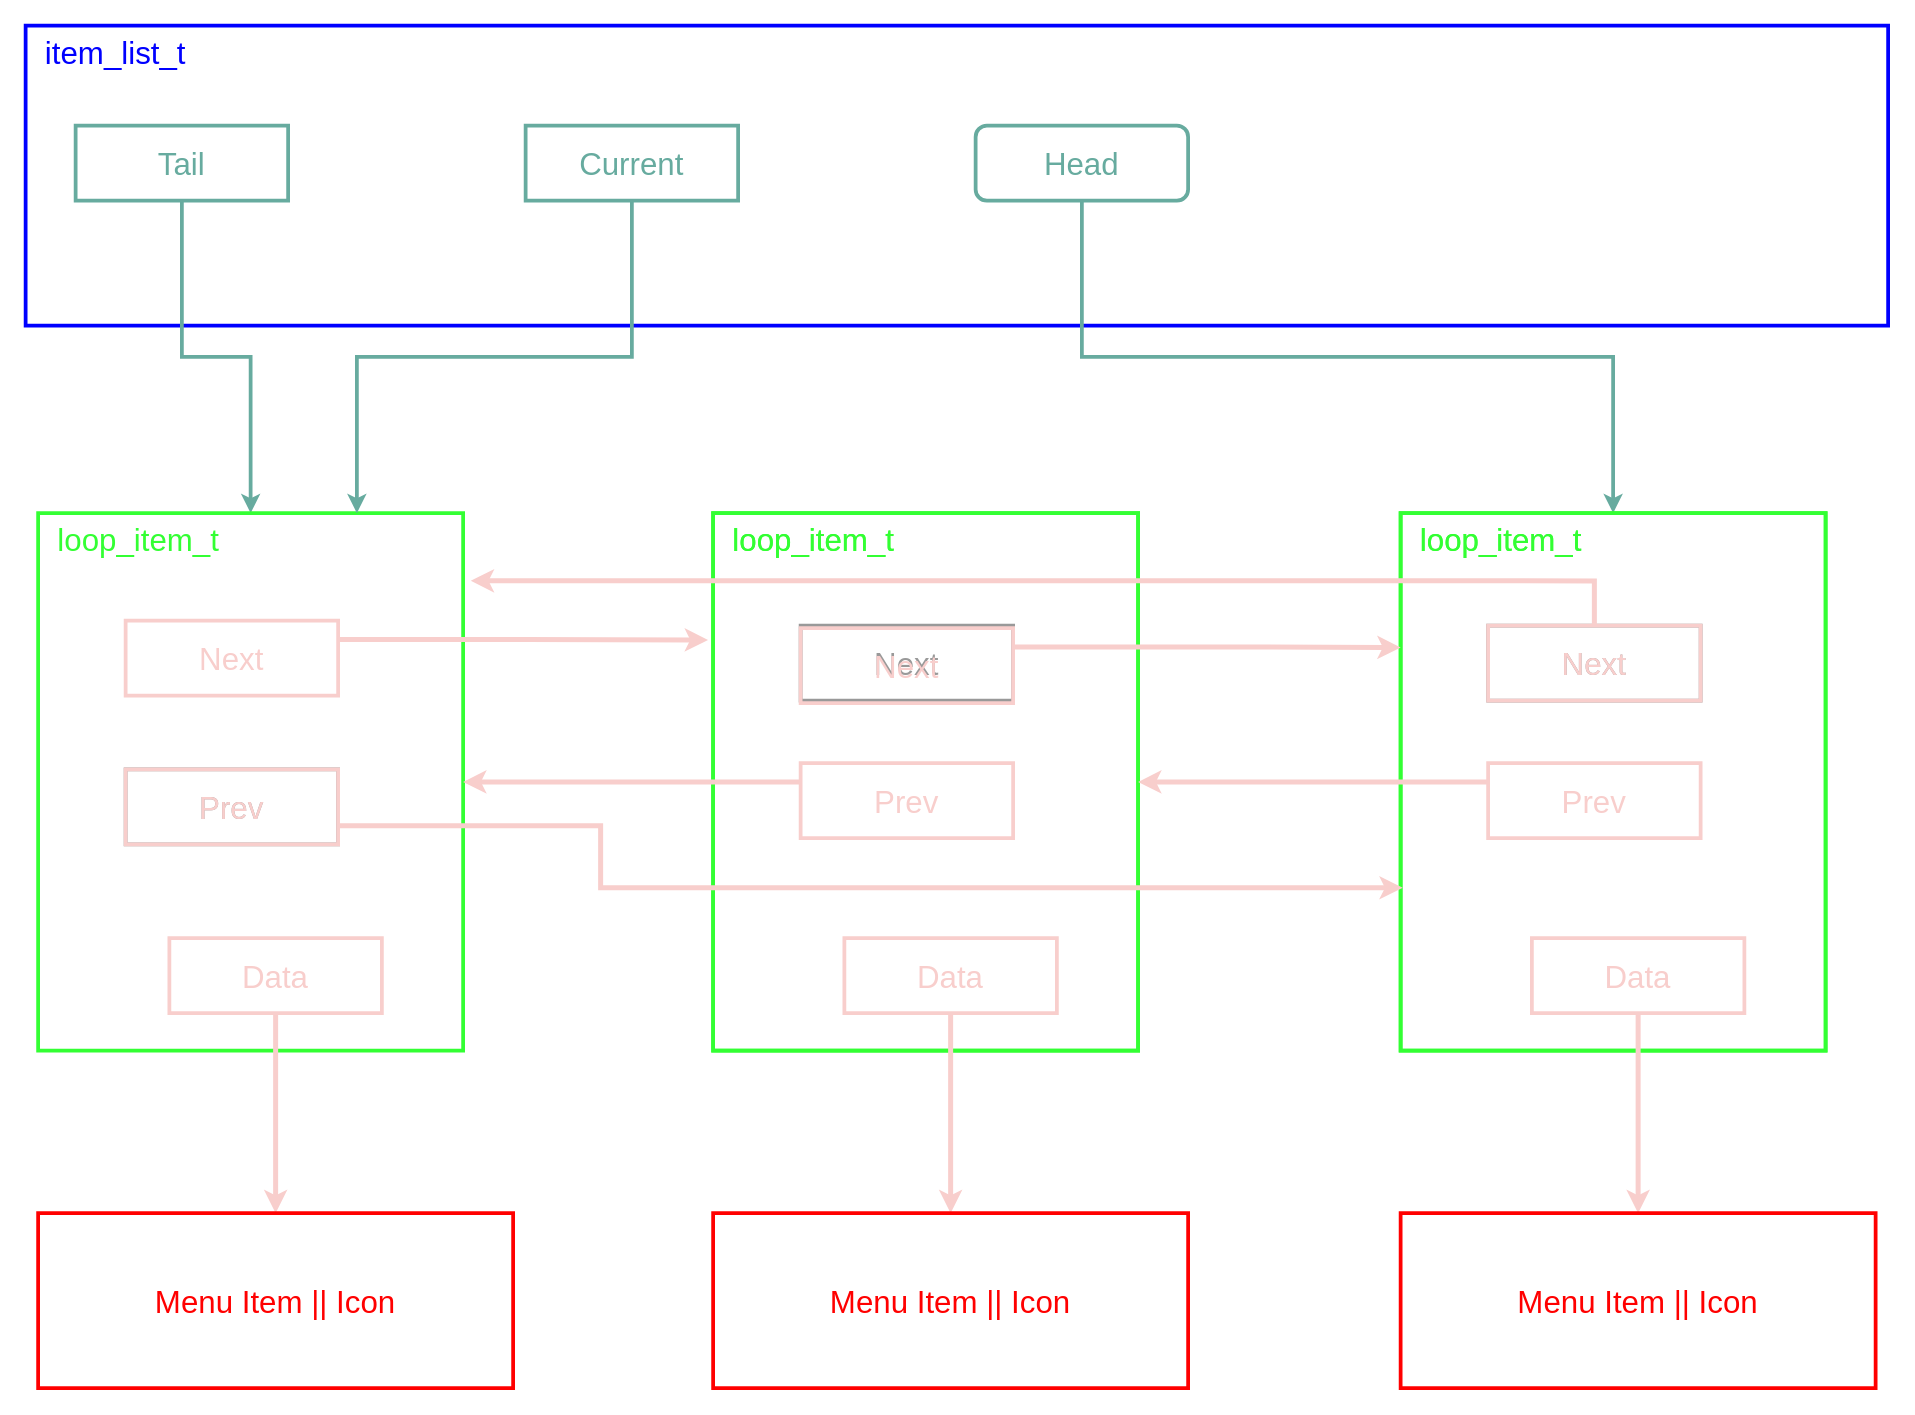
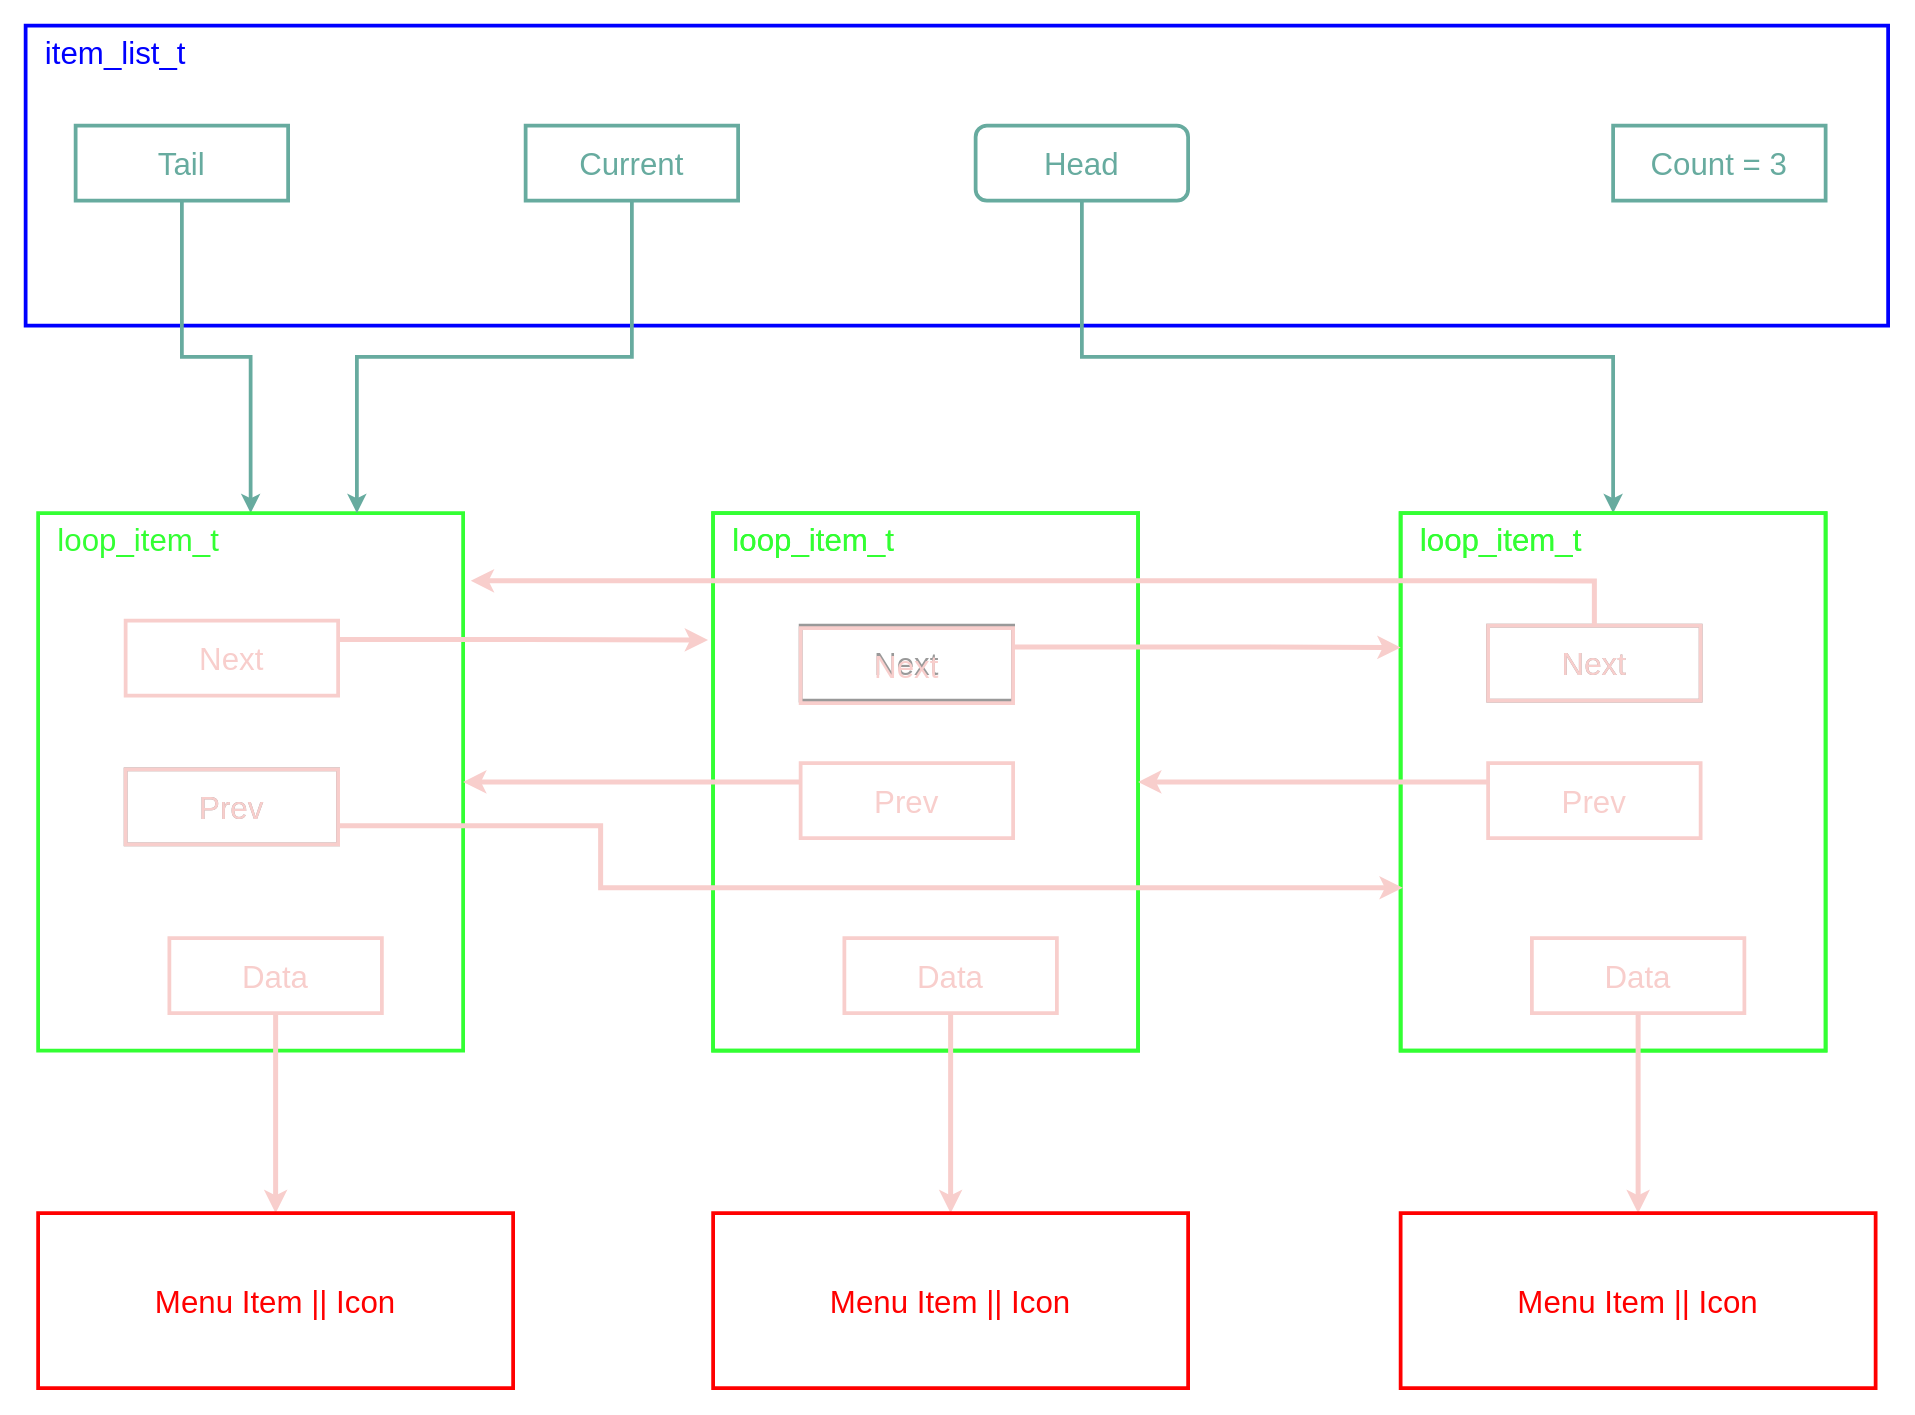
none -> (1719, 163)
